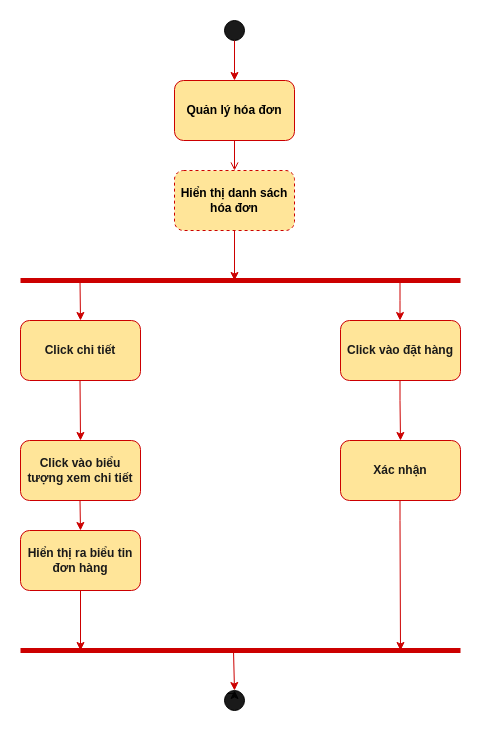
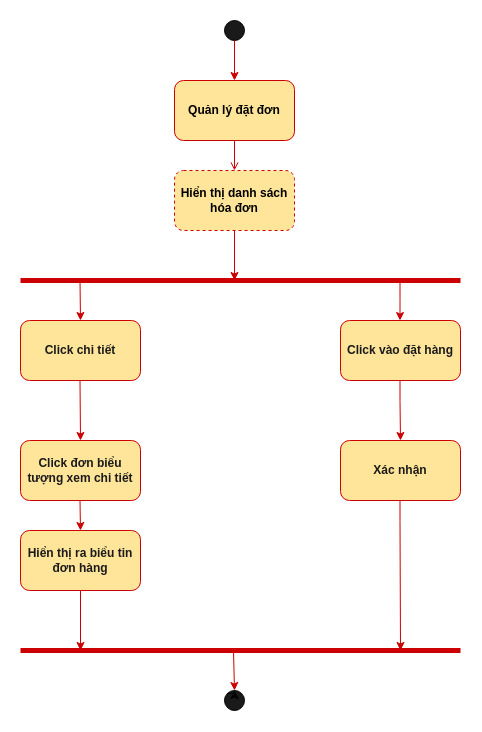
(235, 111) -> (235, 111)
(81, 471) -> (81, 471)
